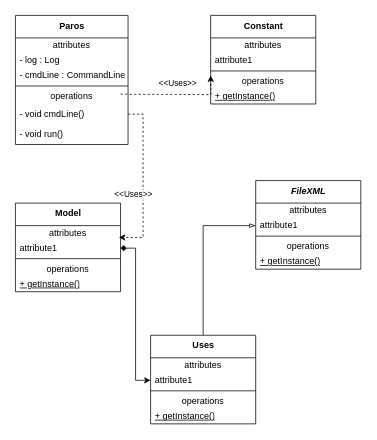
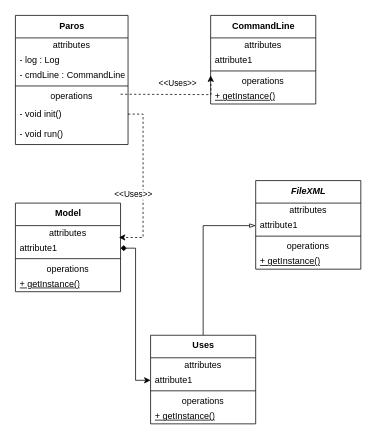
(263, 26) -> (263, 26)
(56, 114) -> (47, 114)
